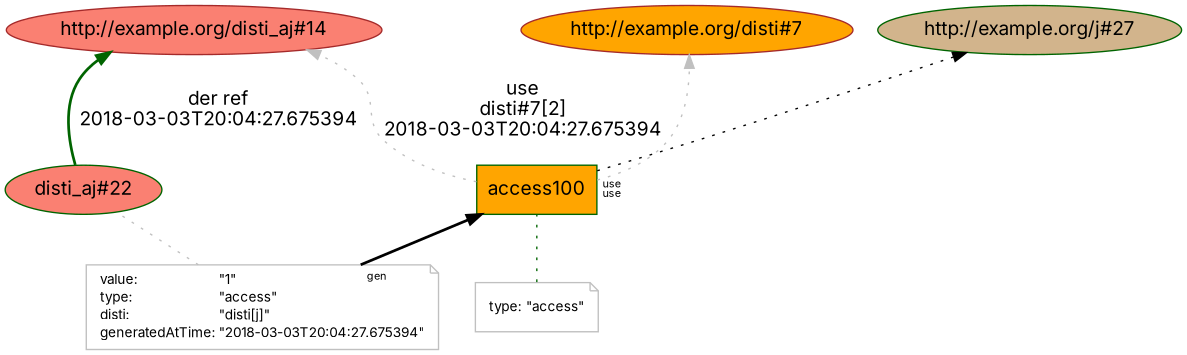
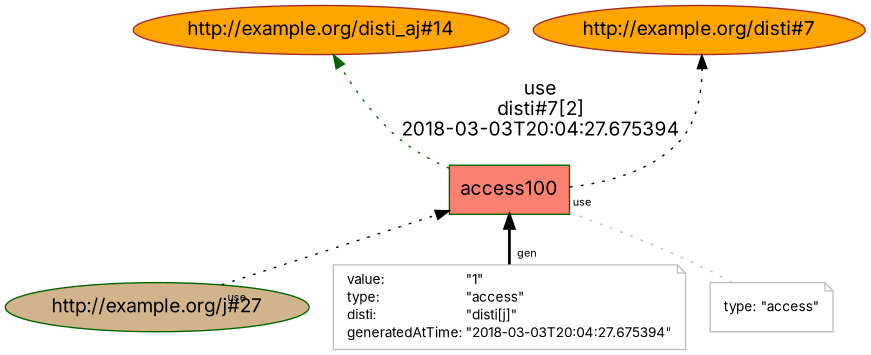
(194, 30) -> (321, 30)
(776, 115) -> (329, 250)
(380, 136) -> (386, 127)
(669, 140) -> (663, 155)
(84, 190) -> none
(537, 190) -> (509, 190)
(537, 248) -> (652, 245)
